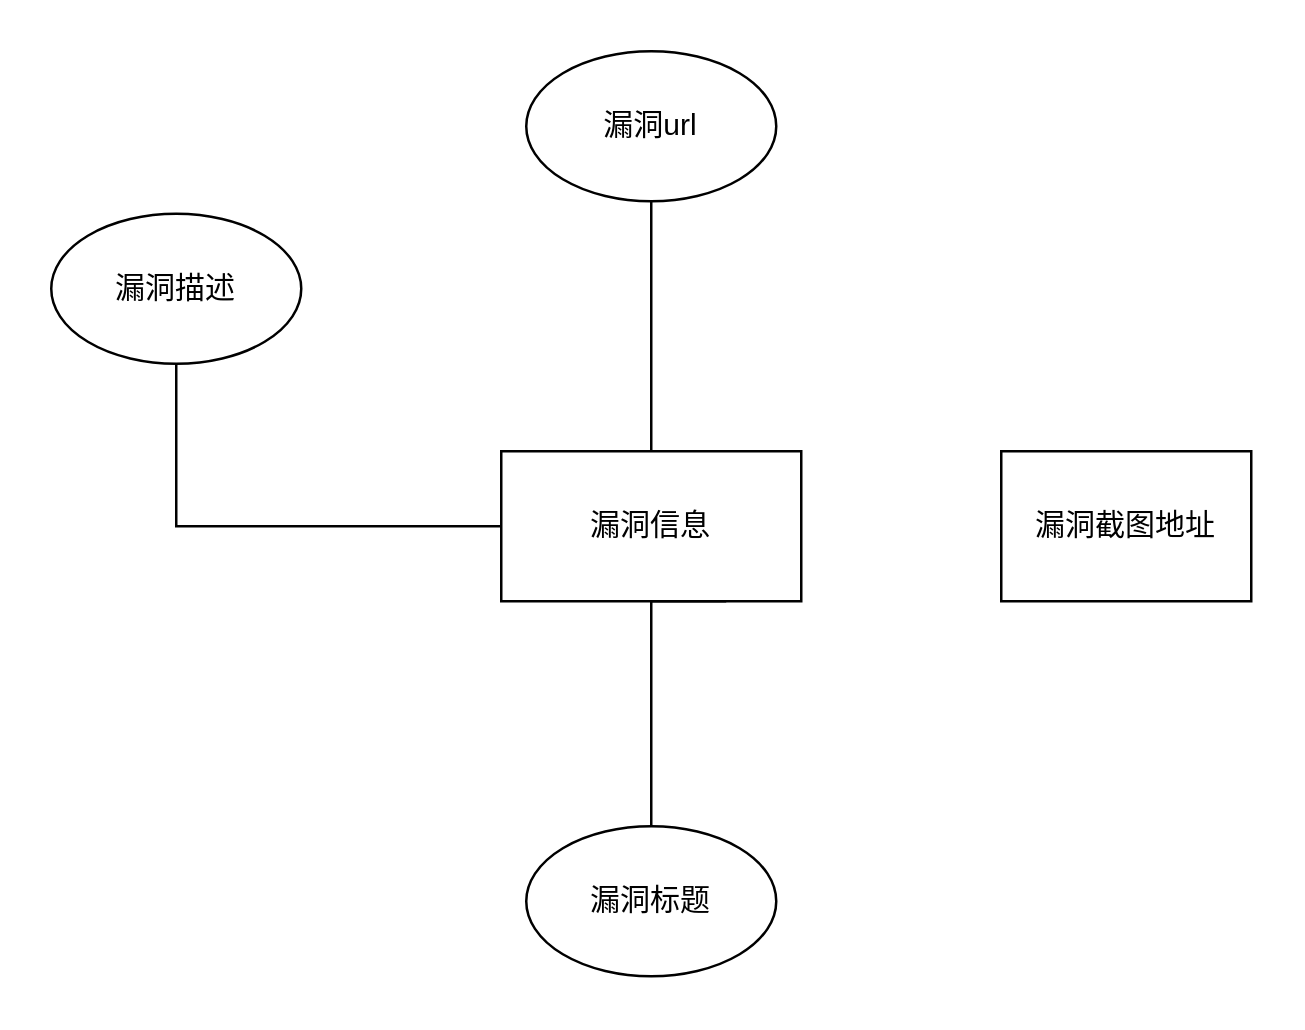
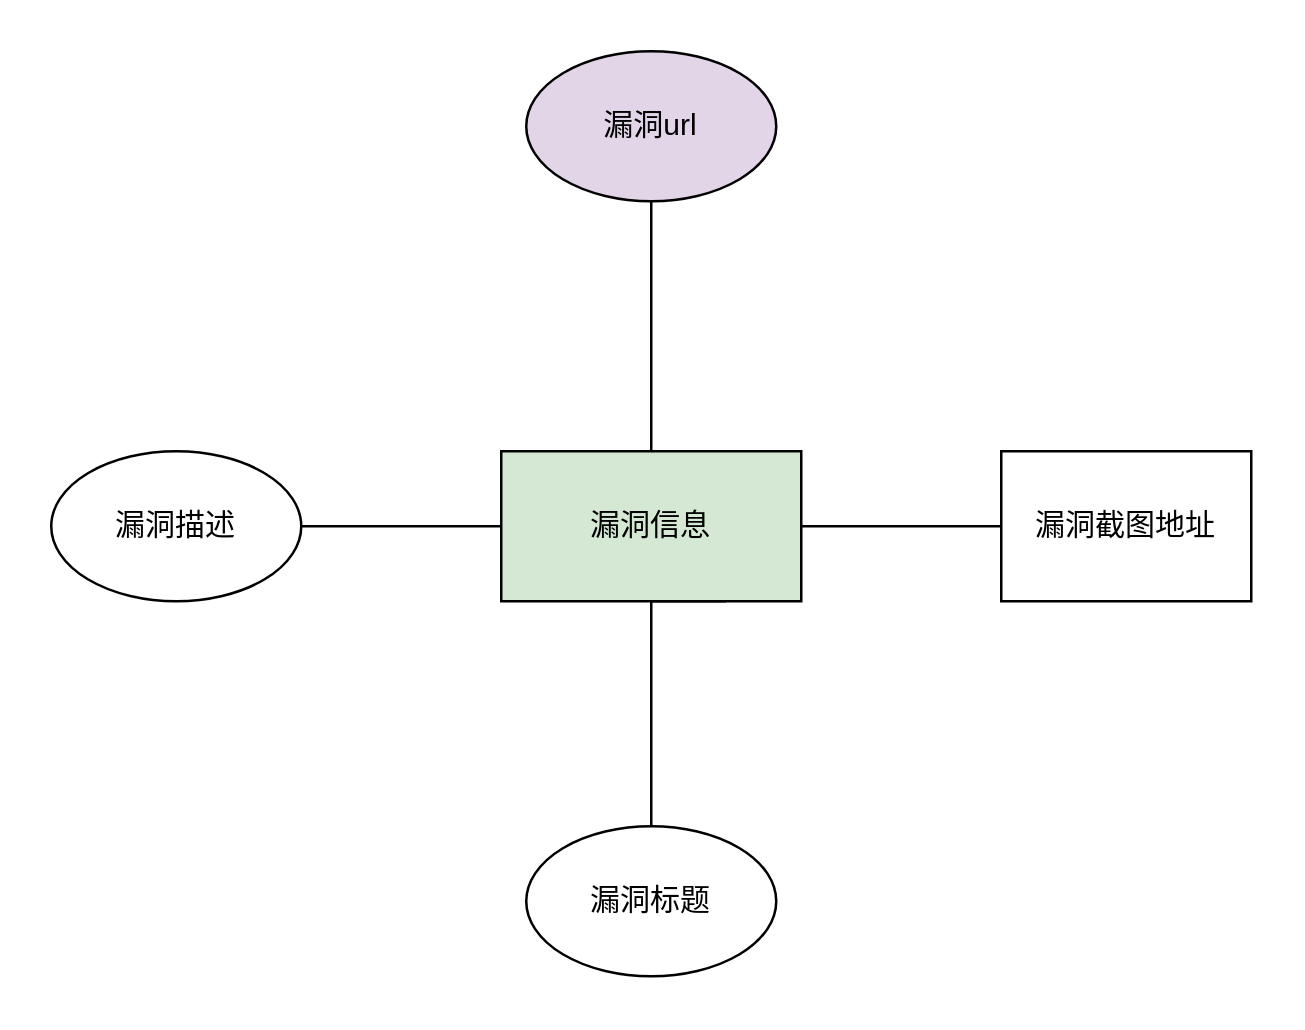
(651, 126) -> (651, 126)
(176, 289) -> (176, 526)
(651, 526) -> (651, 526)
none -> (901, 526)
